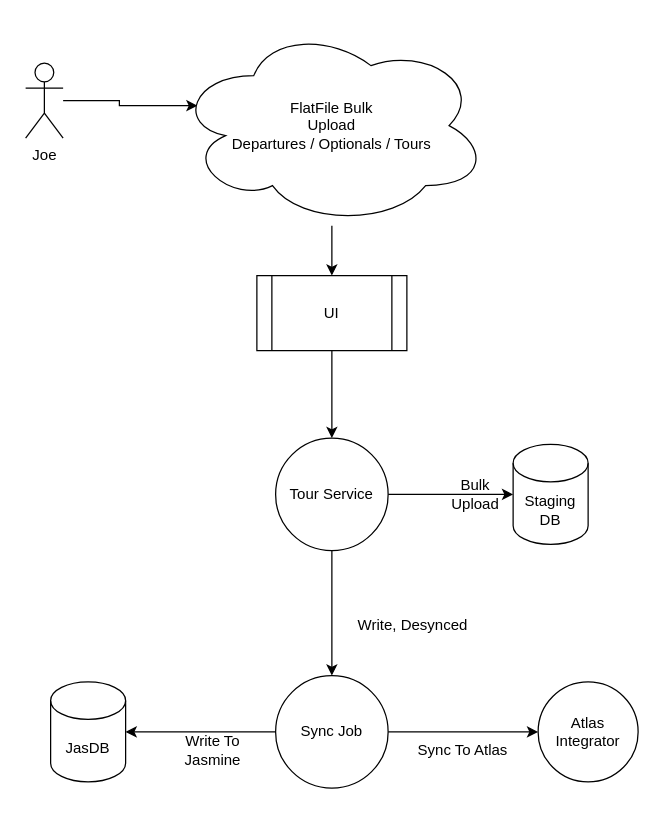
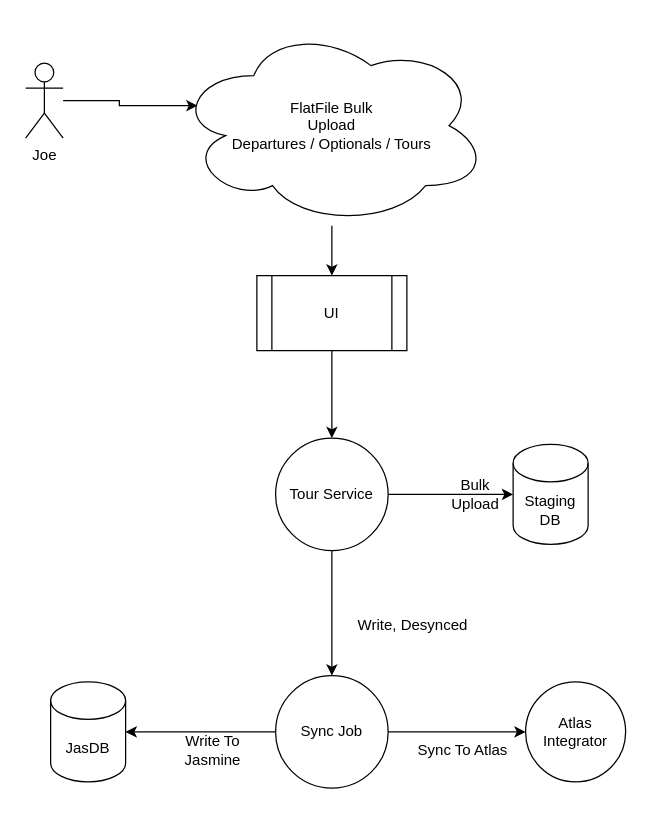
(588, 732) -> (576, 732)
